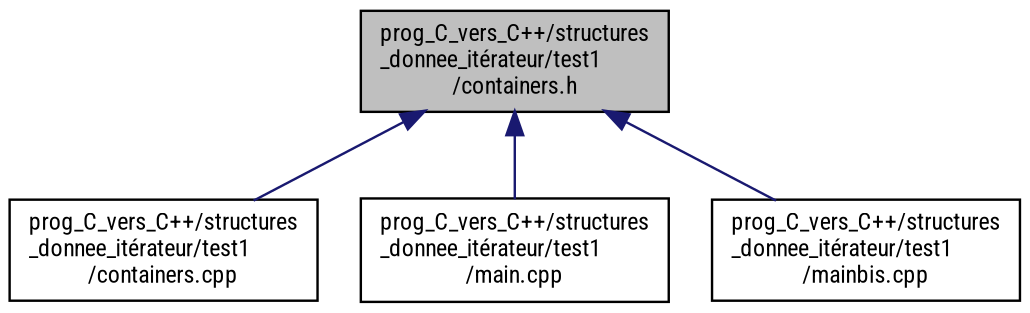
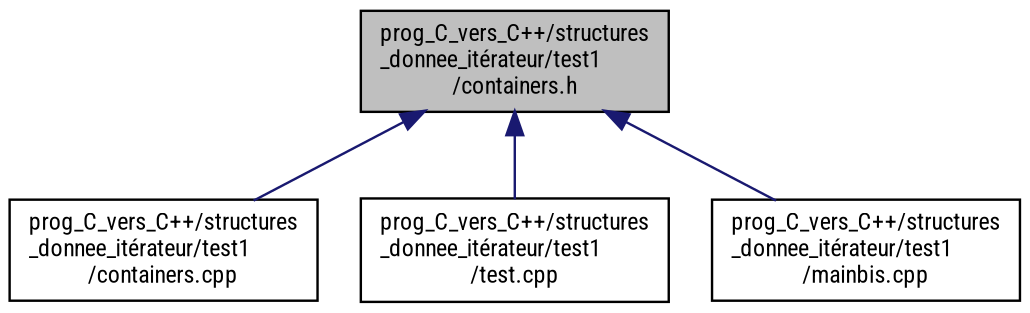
(515, 250) -> (515, 250)
